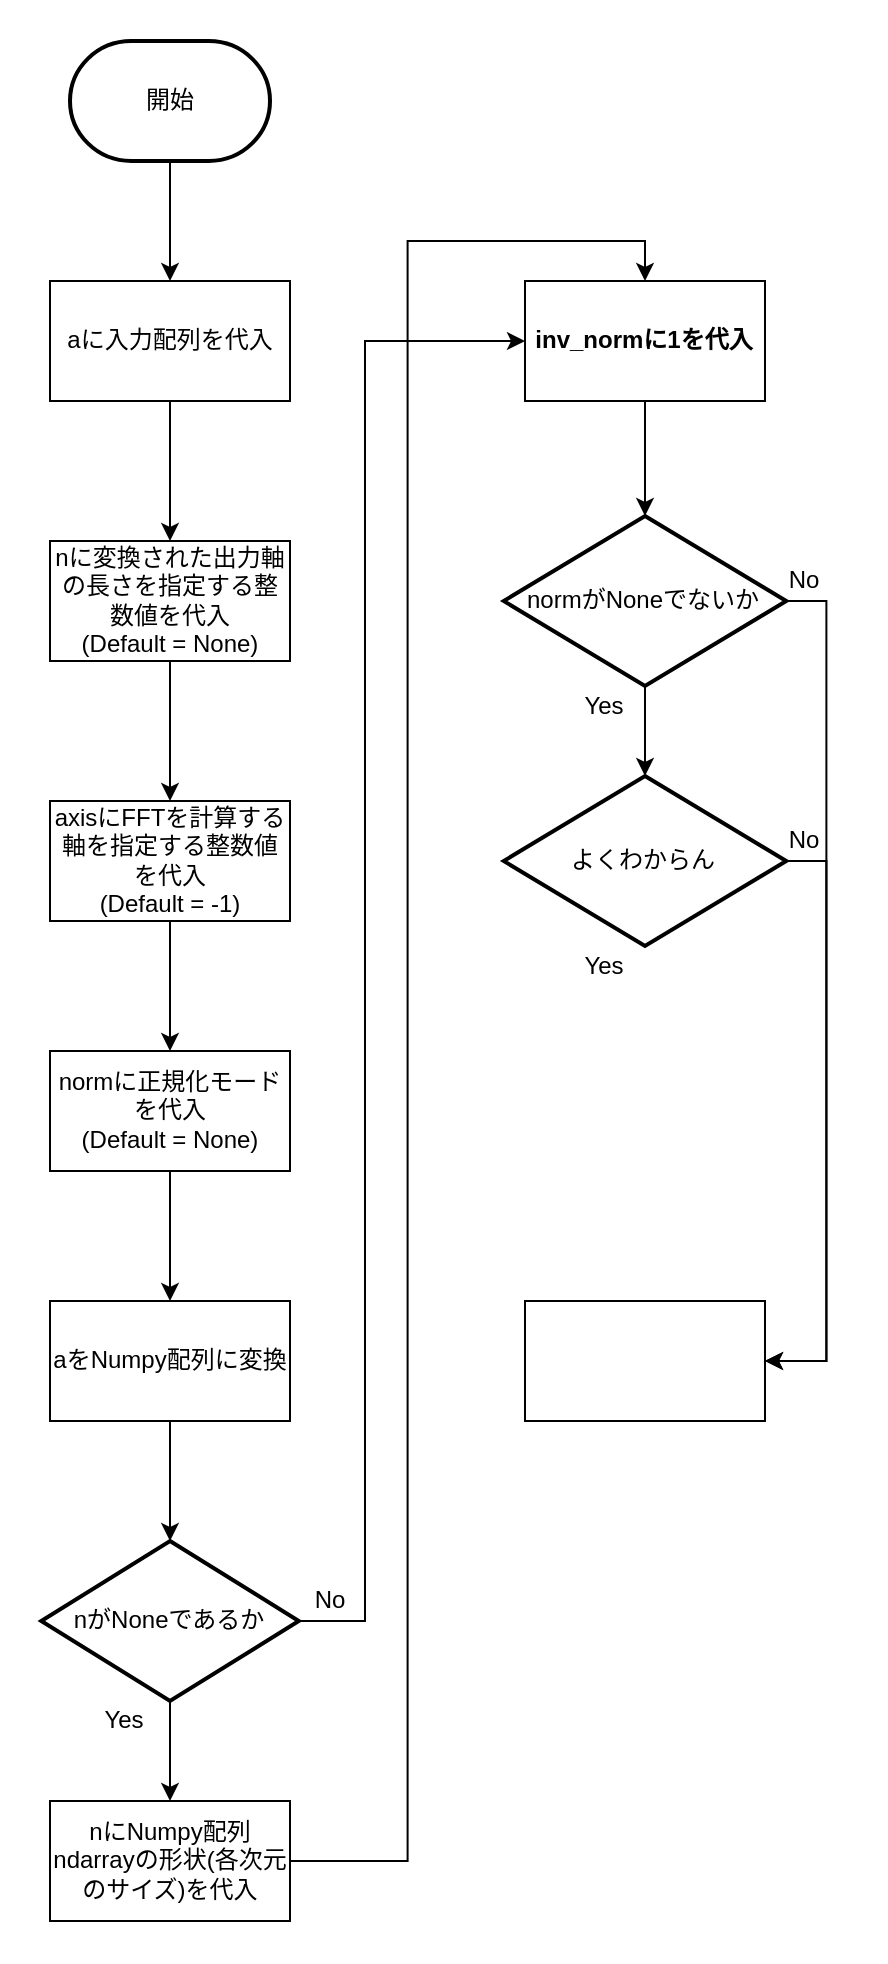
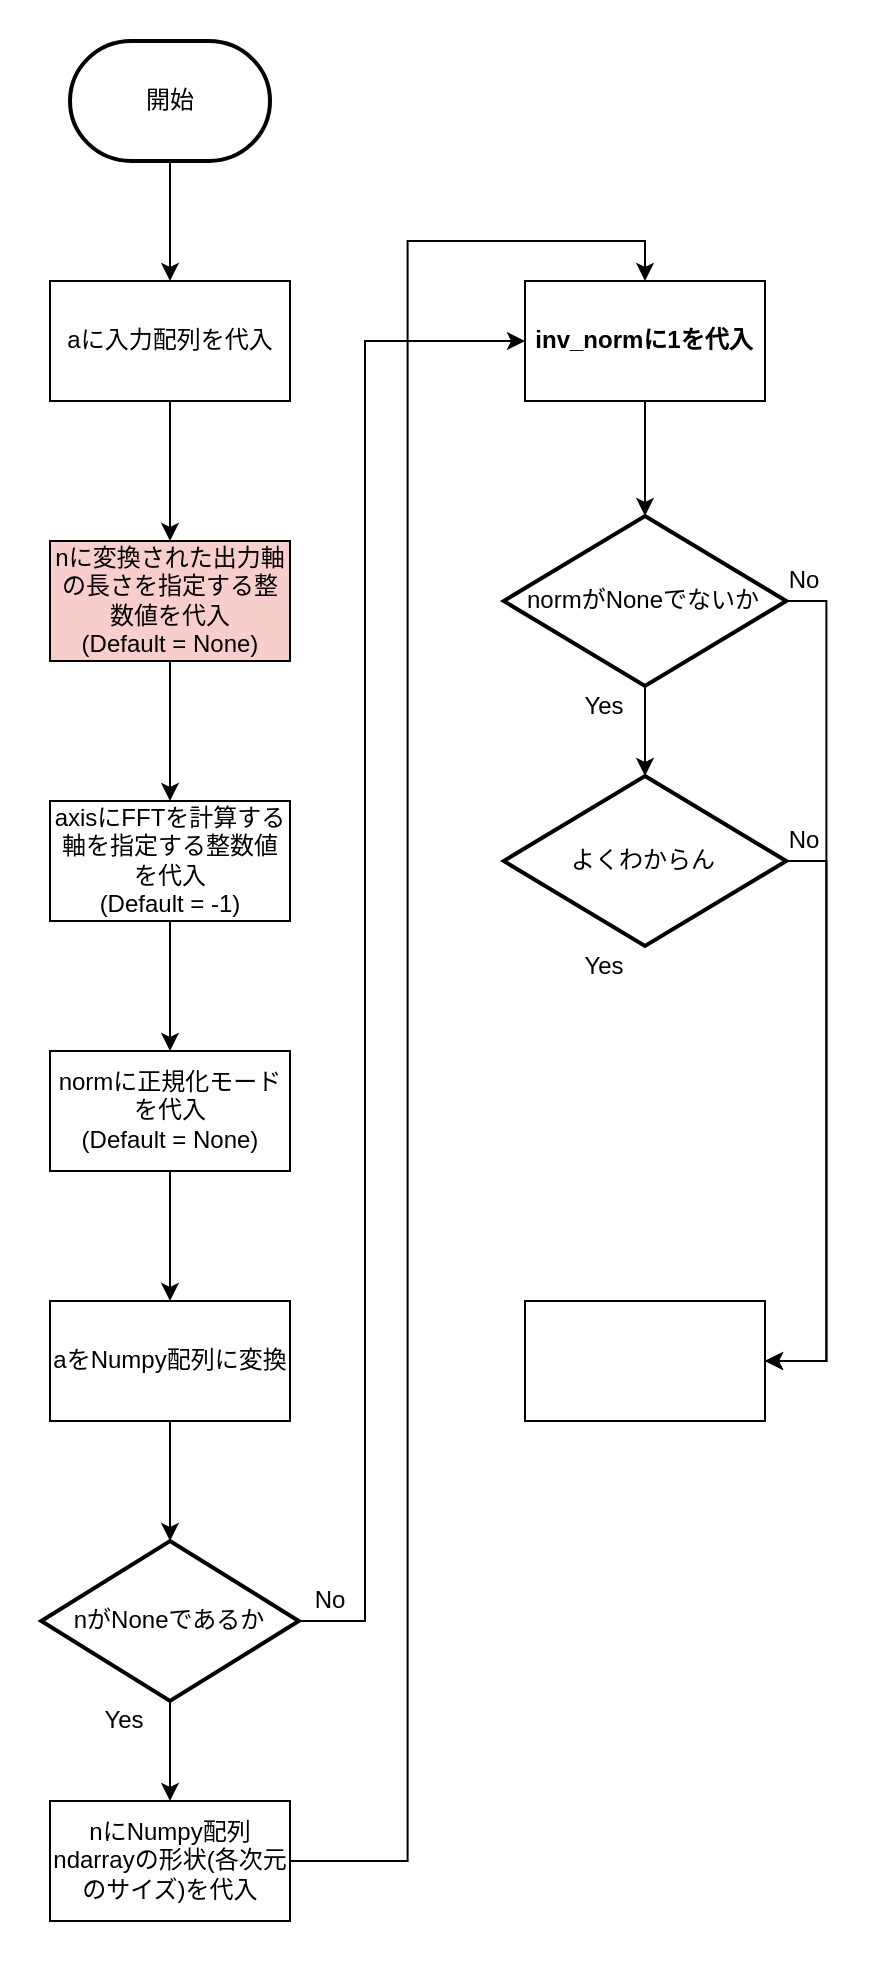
(170, 601) -> (170, 601)
